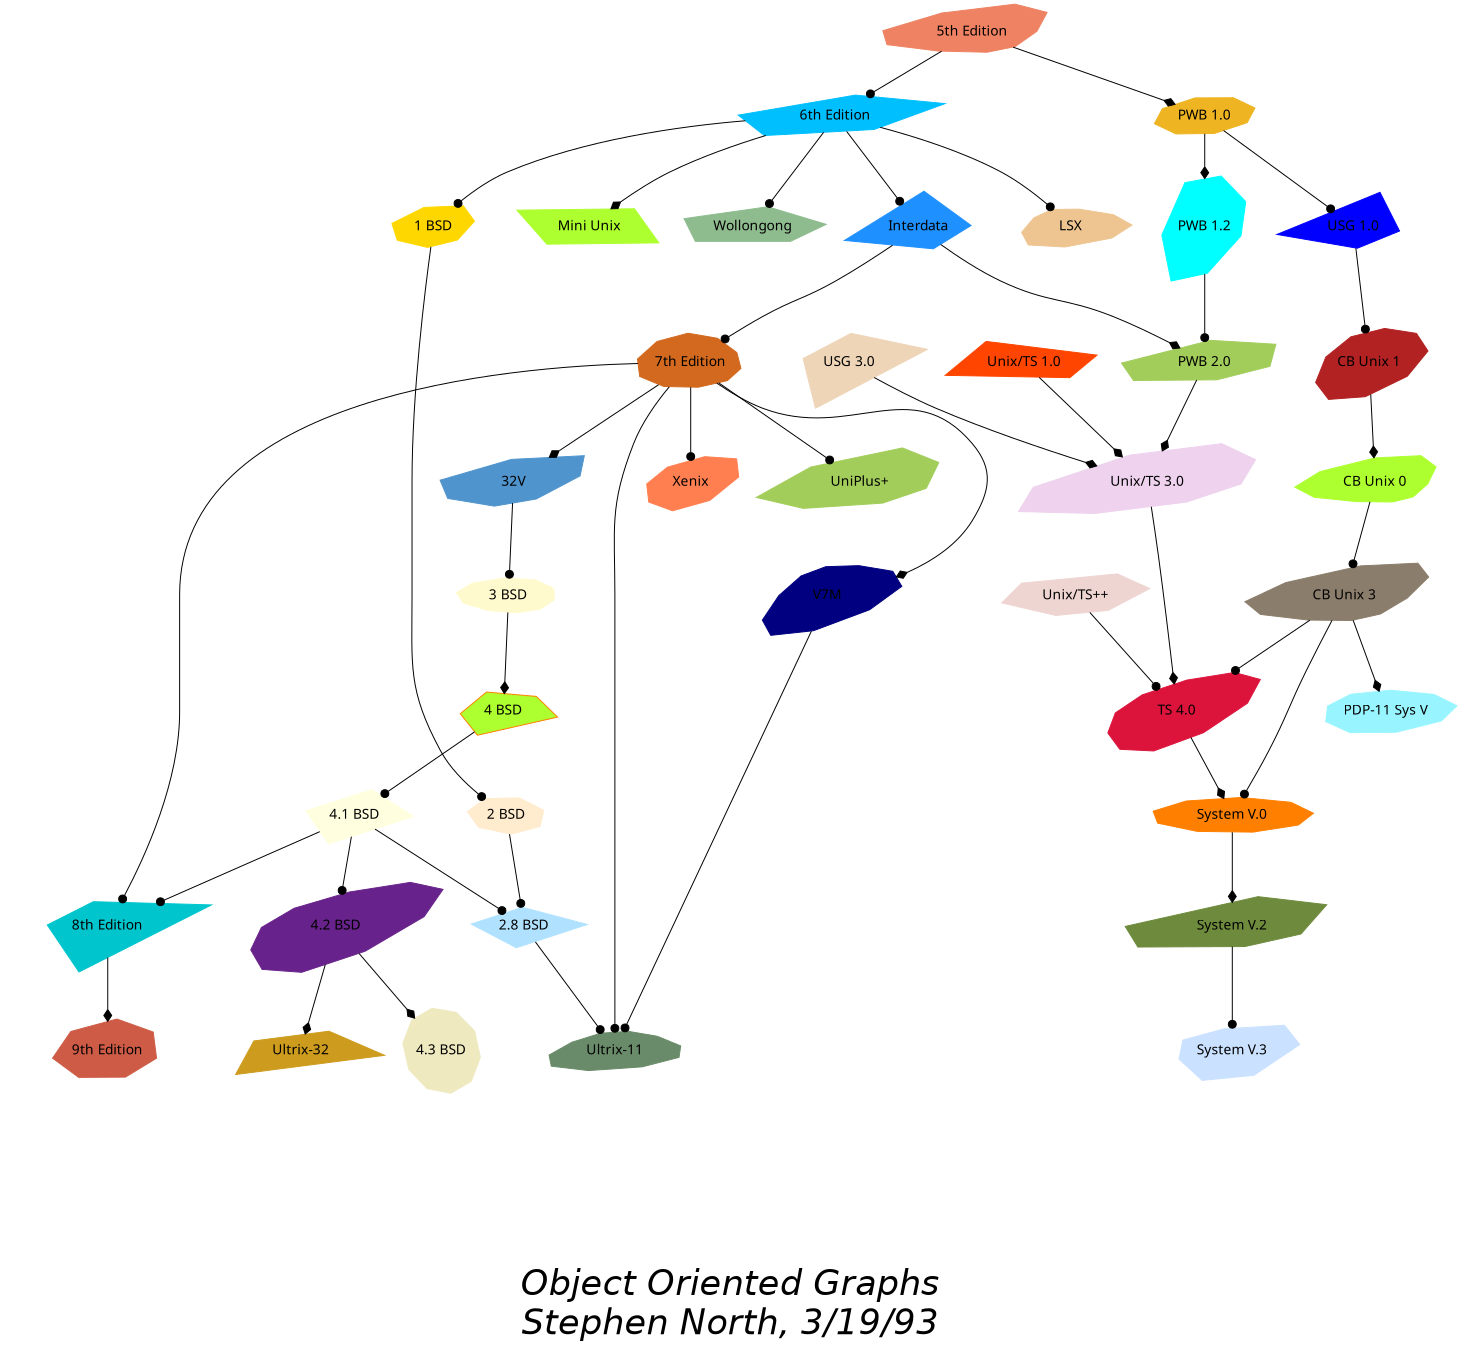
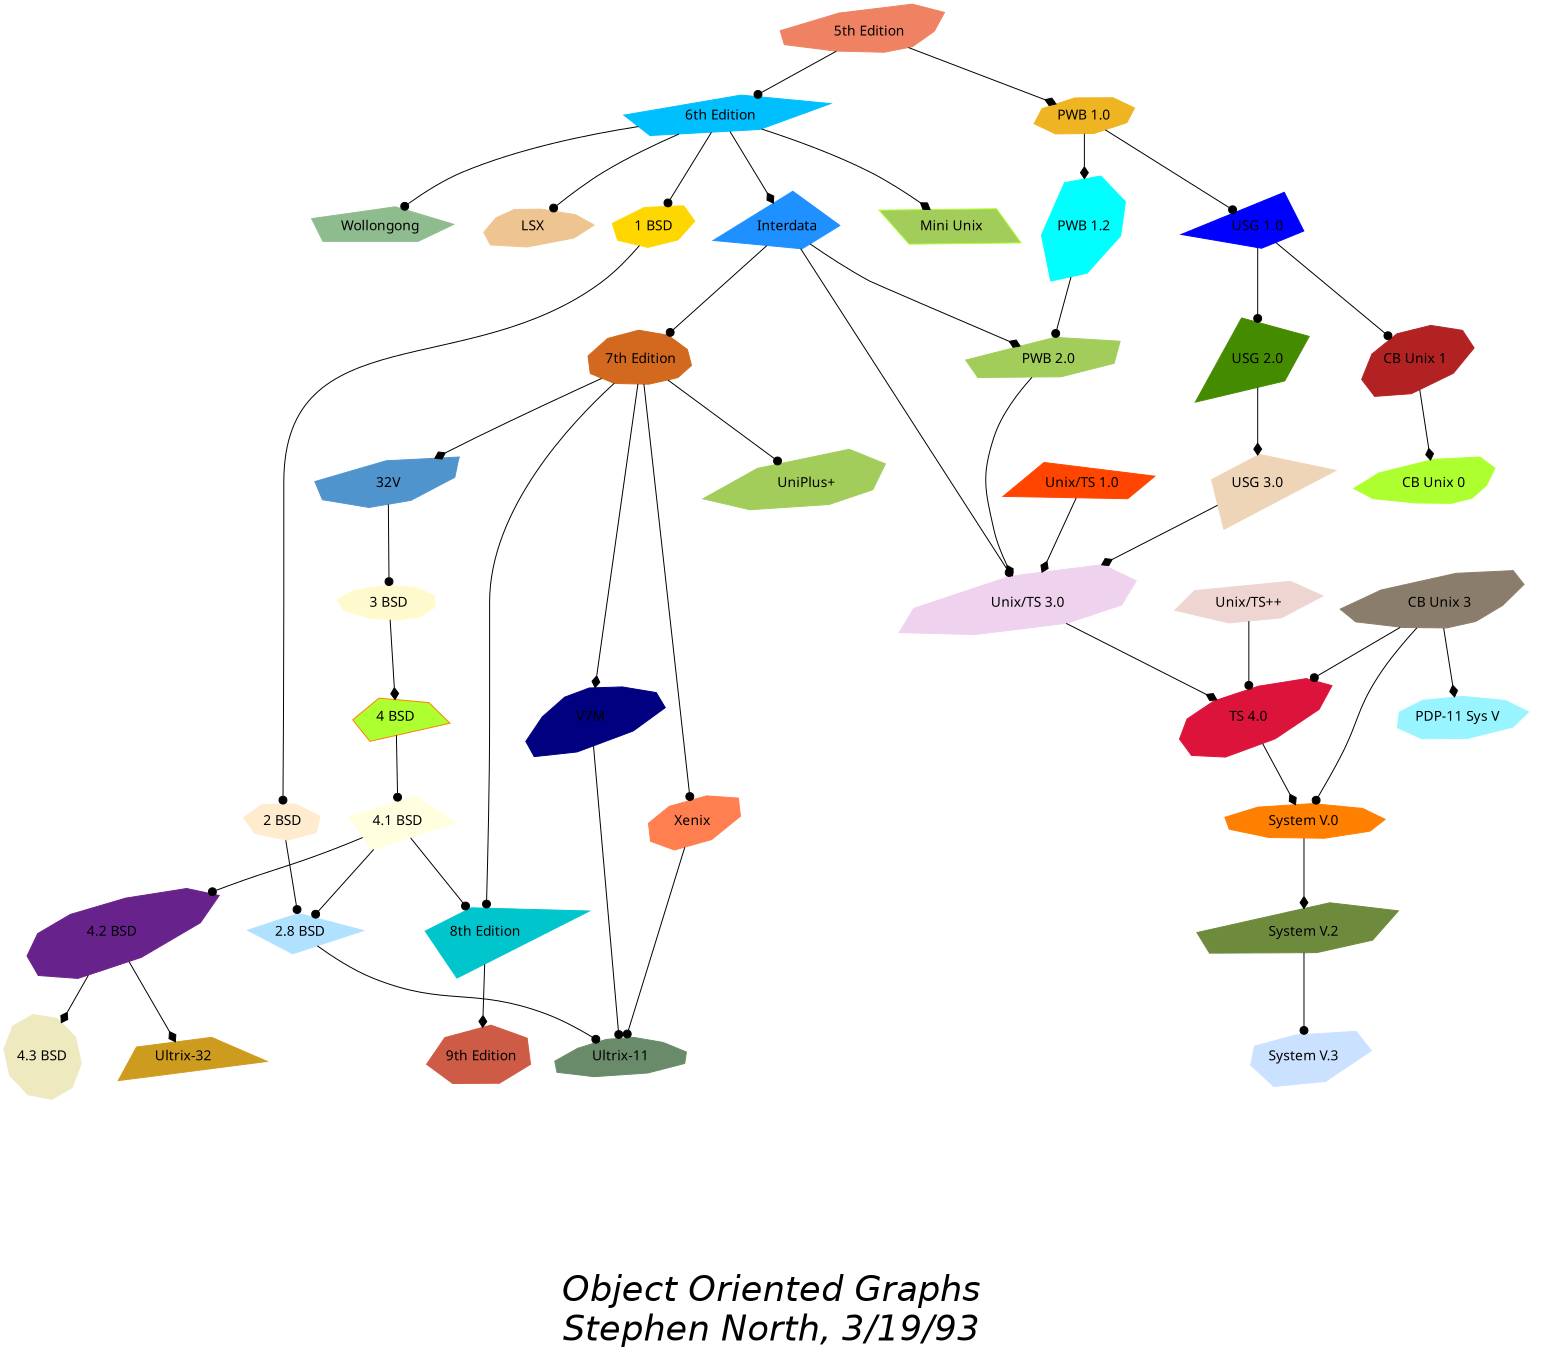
(872, 165) -> (749, 162)
(589, 227) -> (951, 226)
none -> (1258, 359)
none -> (904, 409)
(1362, 531) -> none
(615, 699) -> (657, 939)
